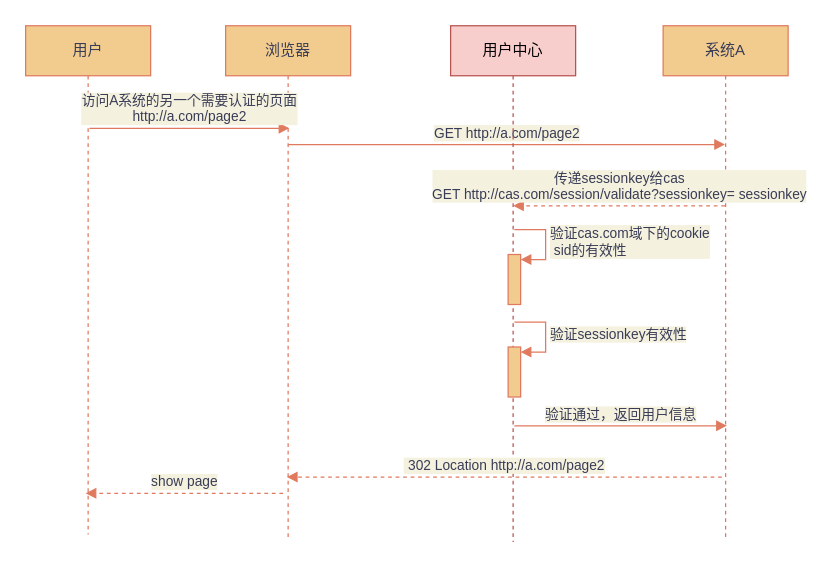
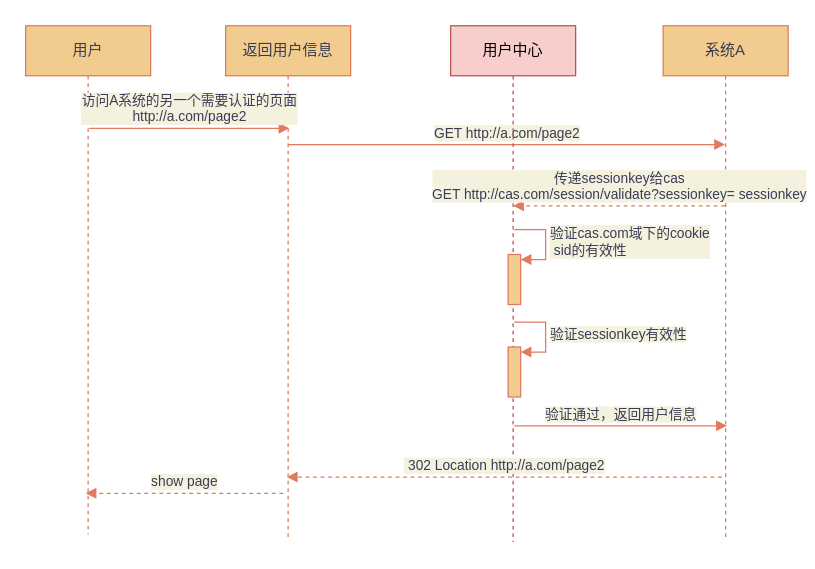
(288, 51) -> (288, 51)
